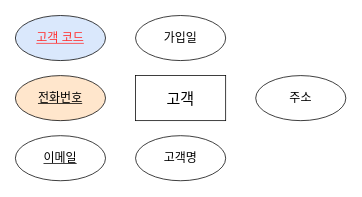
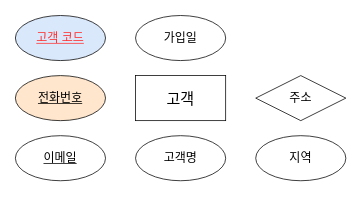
(300, 98) -> (300, 98)
none -> (300, 158)
